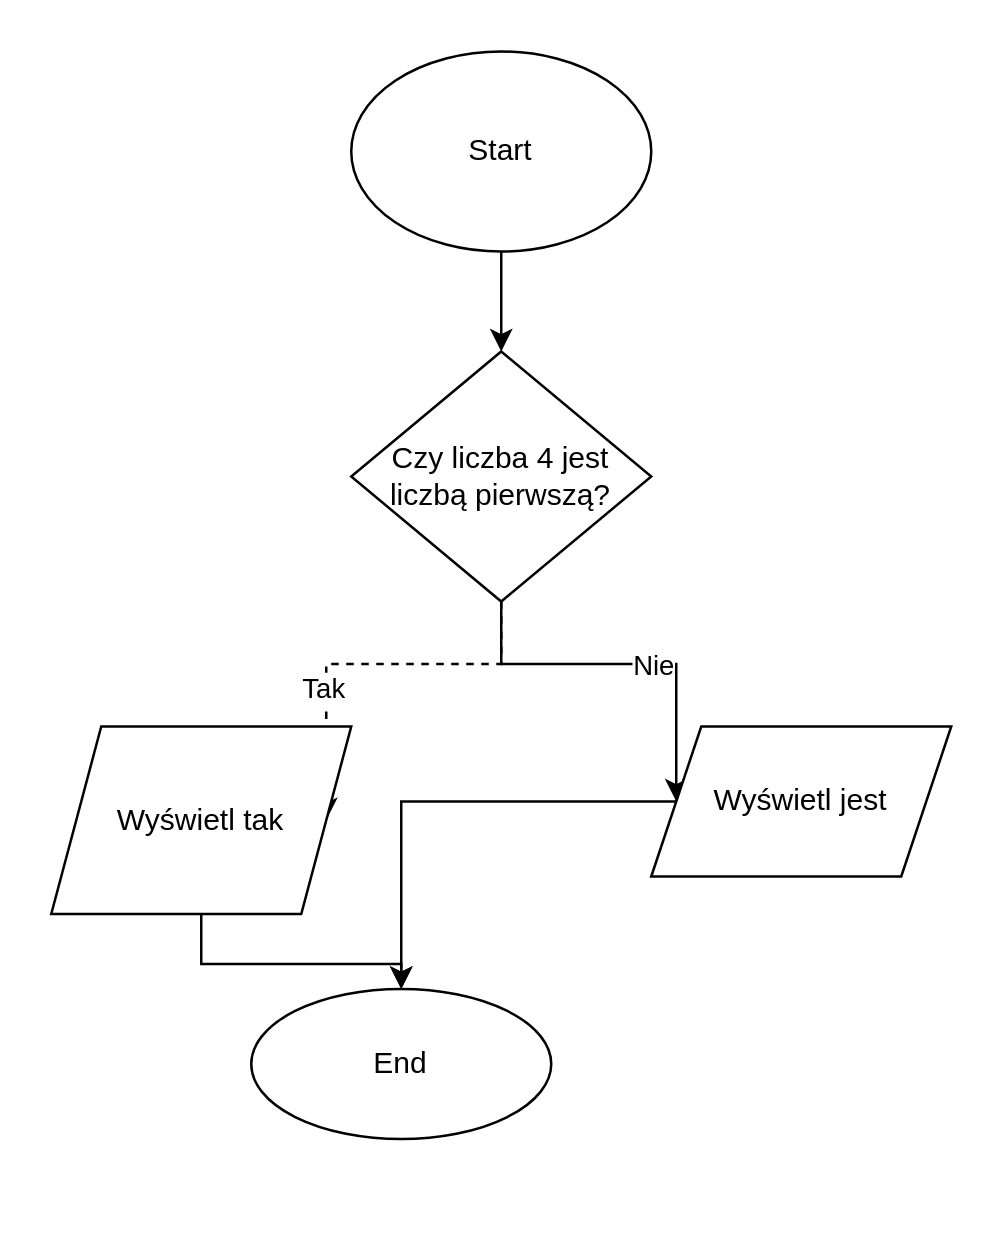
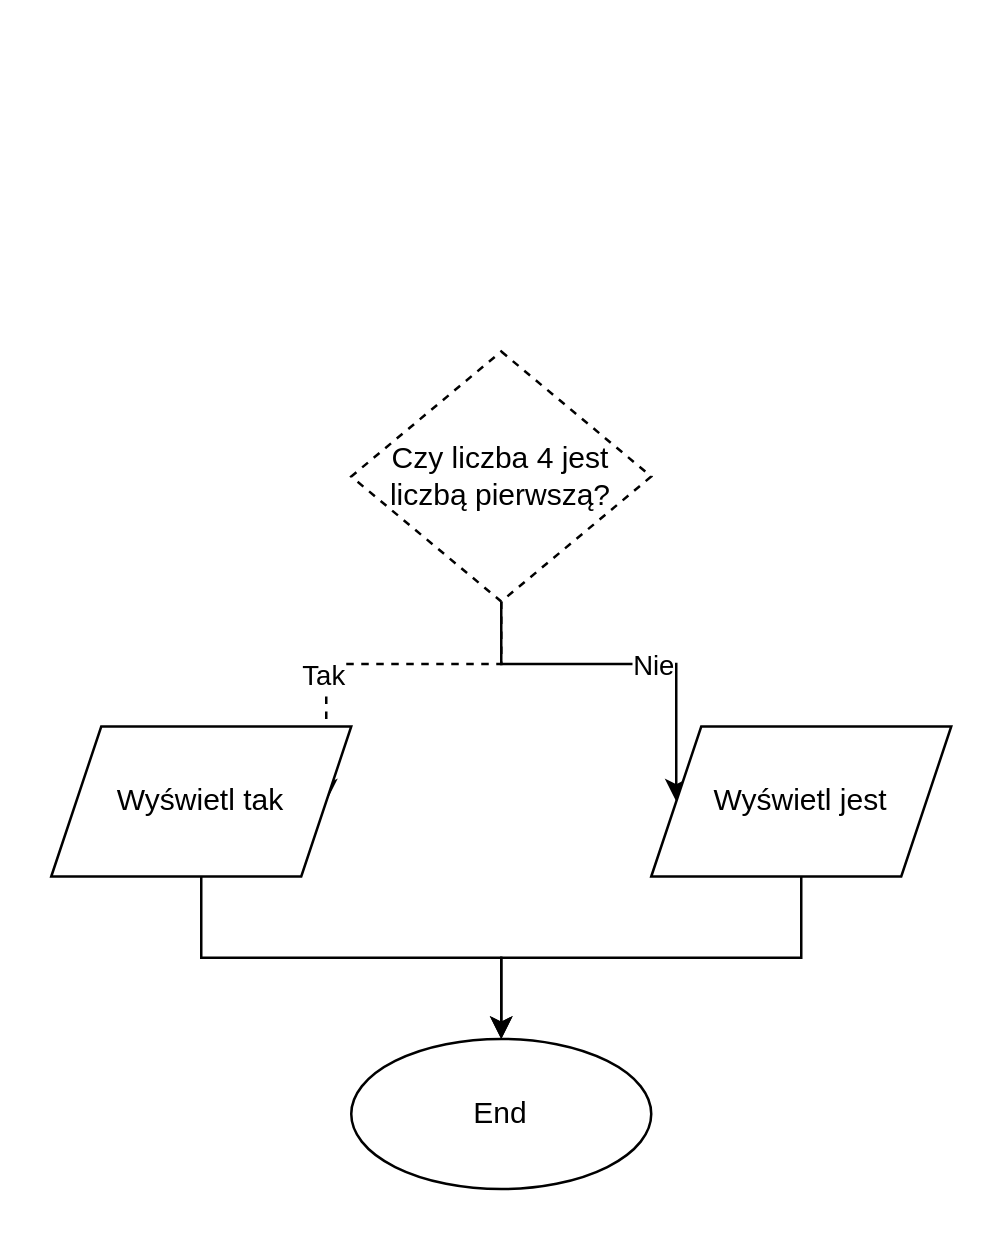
(501, 151) -> none
(501, 293) -> none
(501, 476) -> (501, 476)
(201, 820) -> (201, 801)
(401, 1064) -> (501, 1114)
